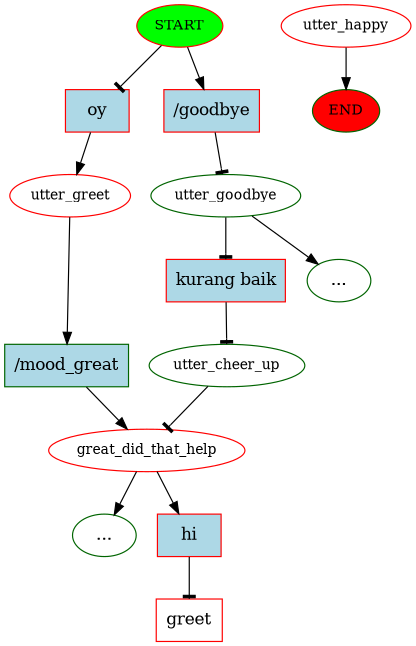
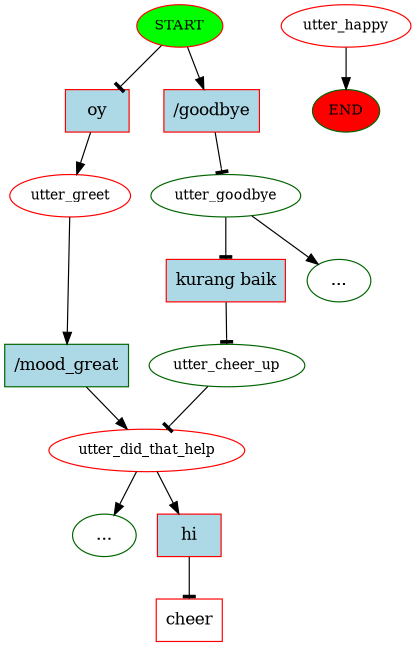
(147, 450) -> (147, 450)
(189, 620) -> (189, 620)
